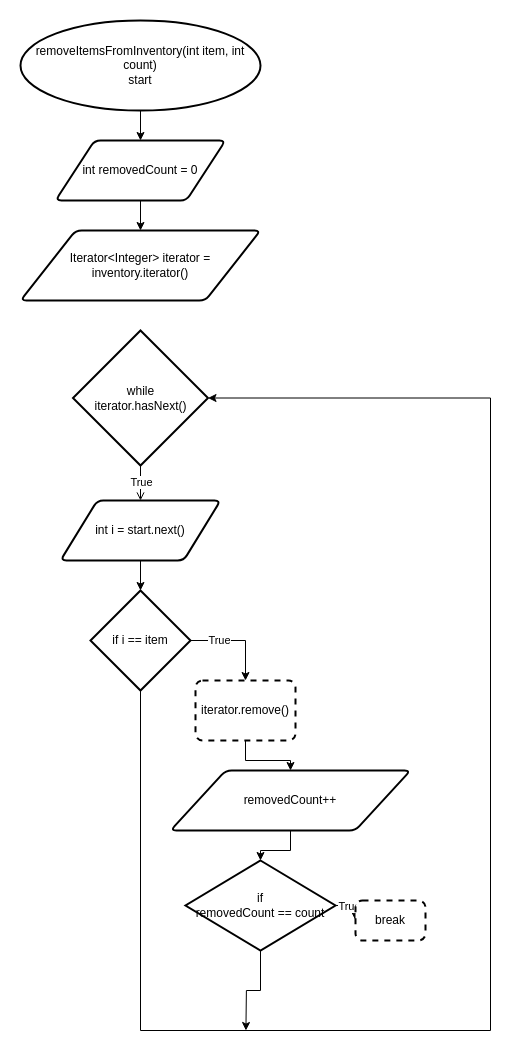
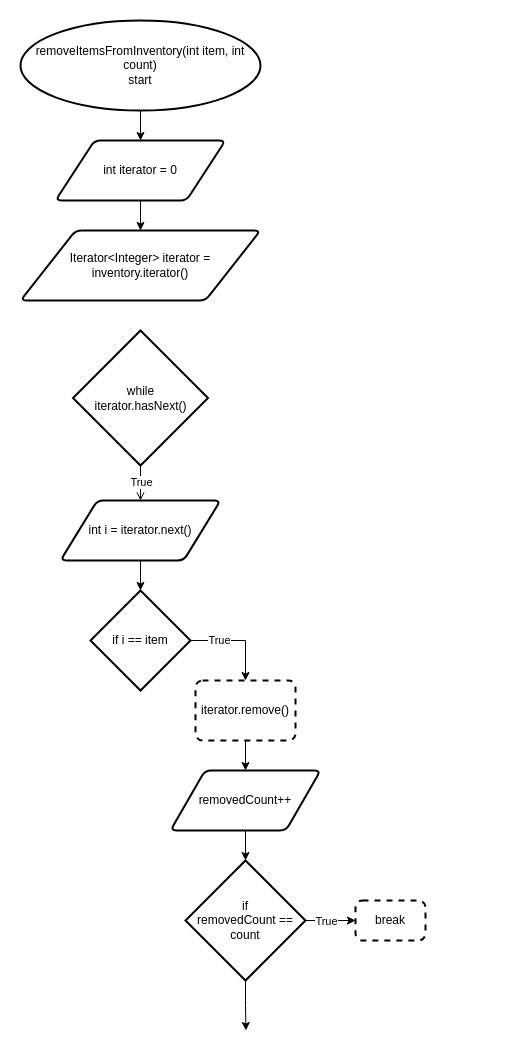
(141, 171) -> (141, 171)
(141, 531) -> (141, 531)
(291, 801) -> (246, 801)
(261, 906) -> (246, 921)
(491, 921) -> none
